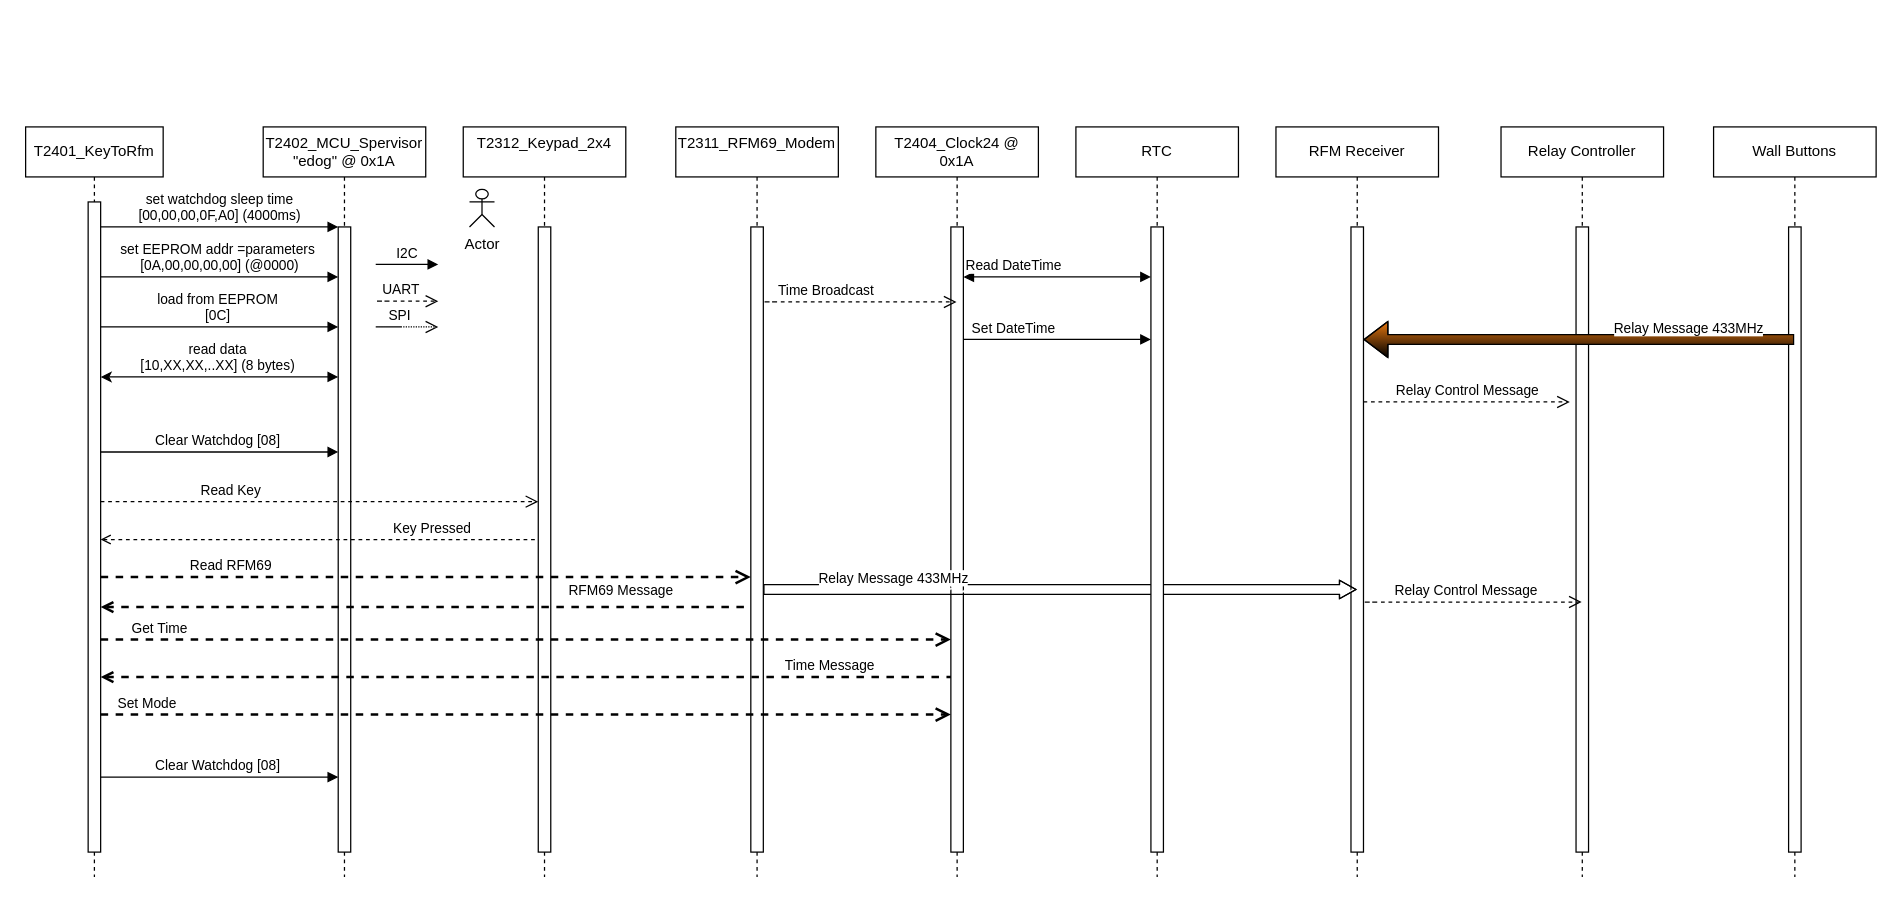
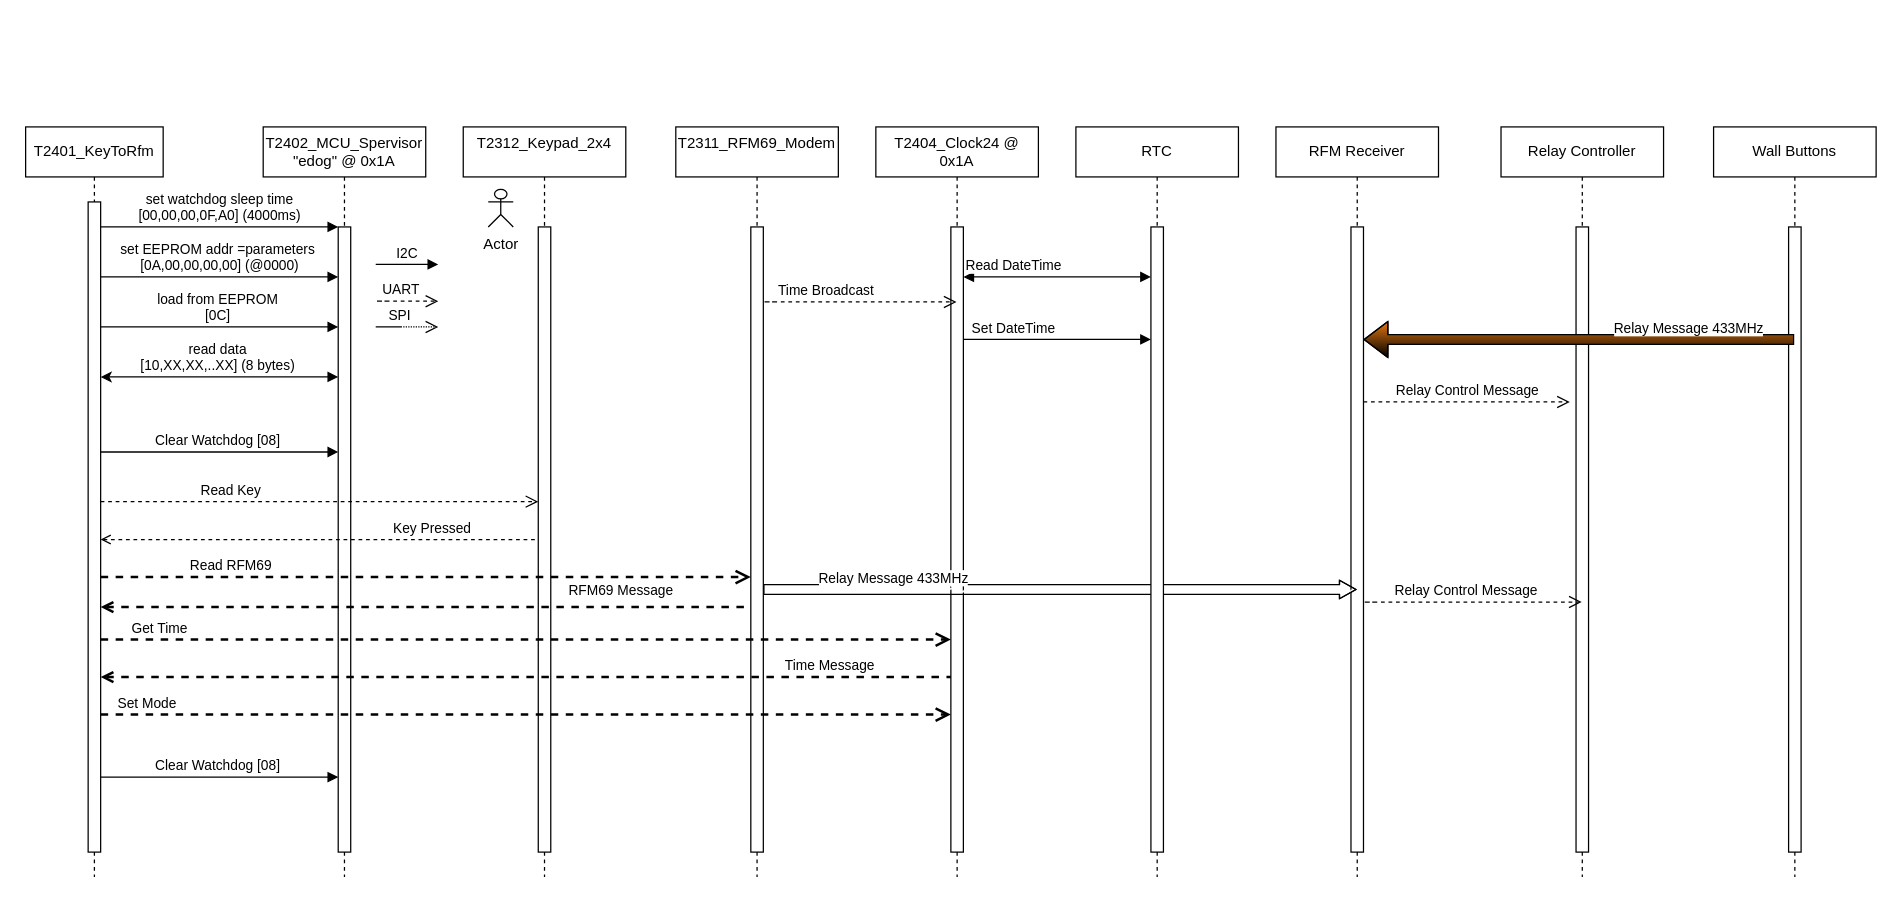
(482, 208) -> (501, 208)
